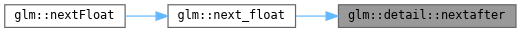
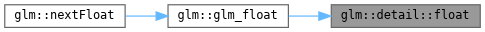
(232, 16) -> (228, 16)
(427, 16) -> (406, 16)
